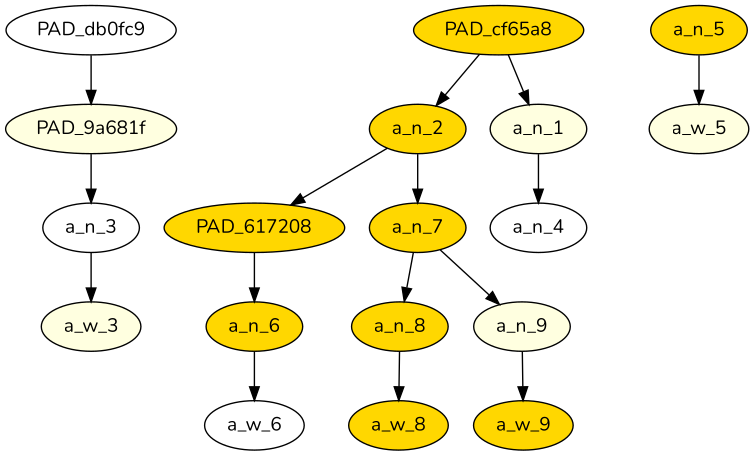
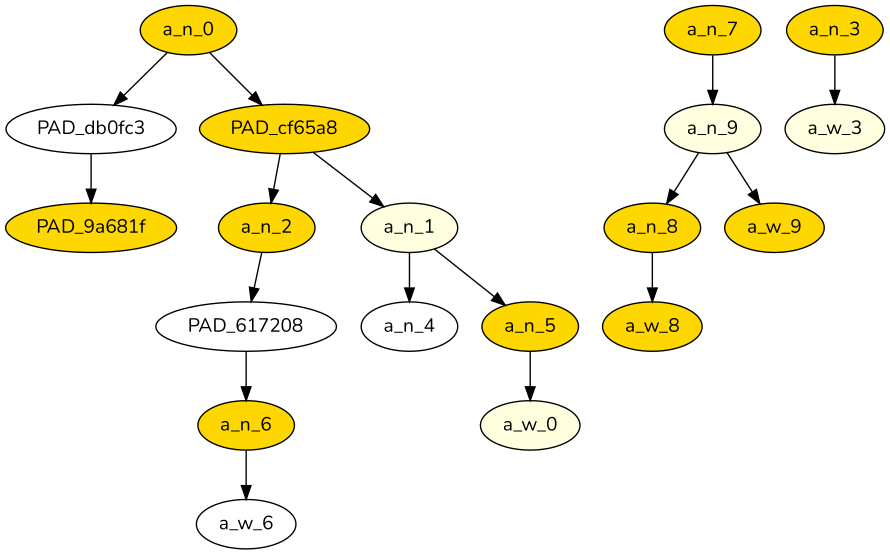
(91, 30) -> (91, 129)
none -> (189, 30)
(91, 129) -> (91, 228)
(699, 129) -> (530, 425)
(91, 172) -> none
(418, 172) -> none
(91, 228) -> (835, 30)
(254, 228) -> (246, 327)
(410, 270) -> (686, 172)
none -> (464, 273)
